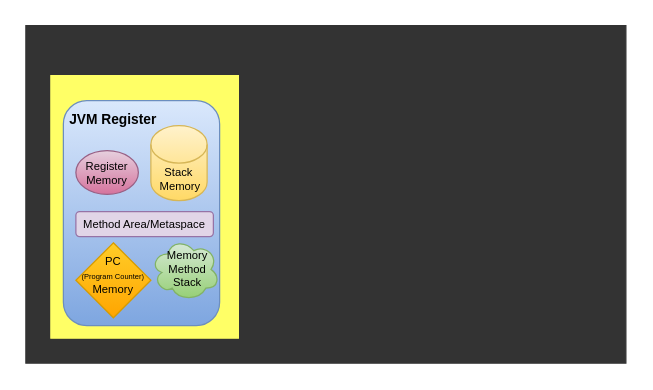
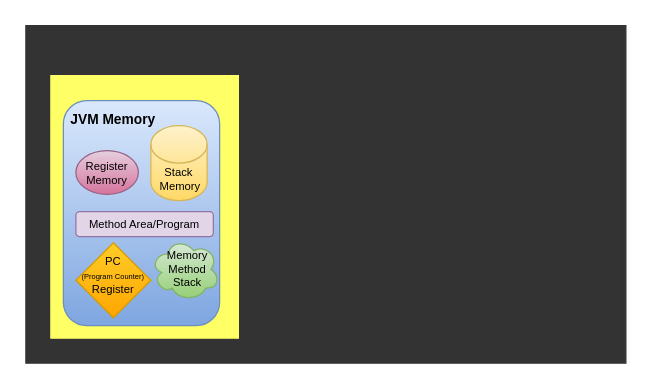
(113, 119) -> (113, 119)
(144, 224) -> (144, 224)
(113, 276) -> (113, 276)
